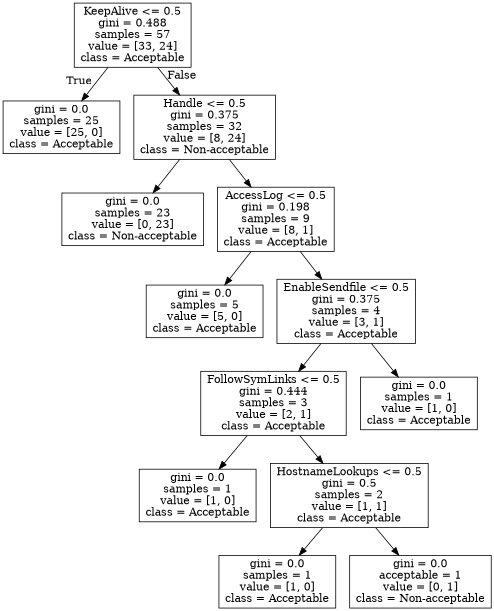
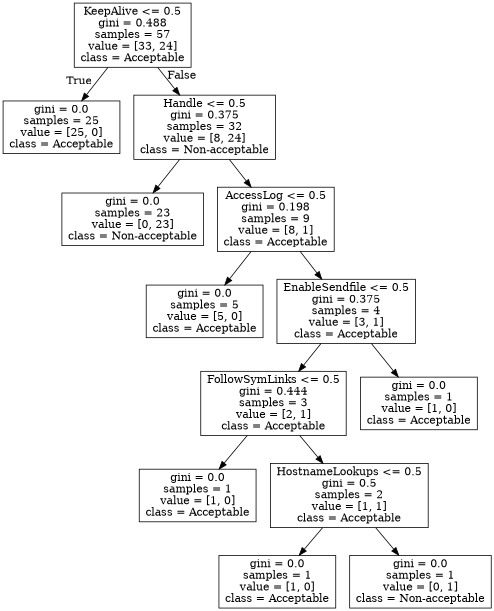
(420, 582) -> (420, 582)
